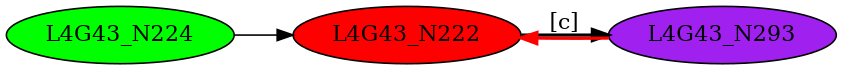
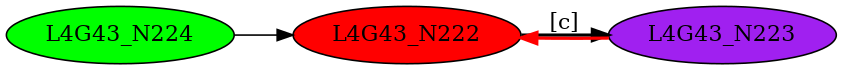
(722, 35) -> (722, 35)
